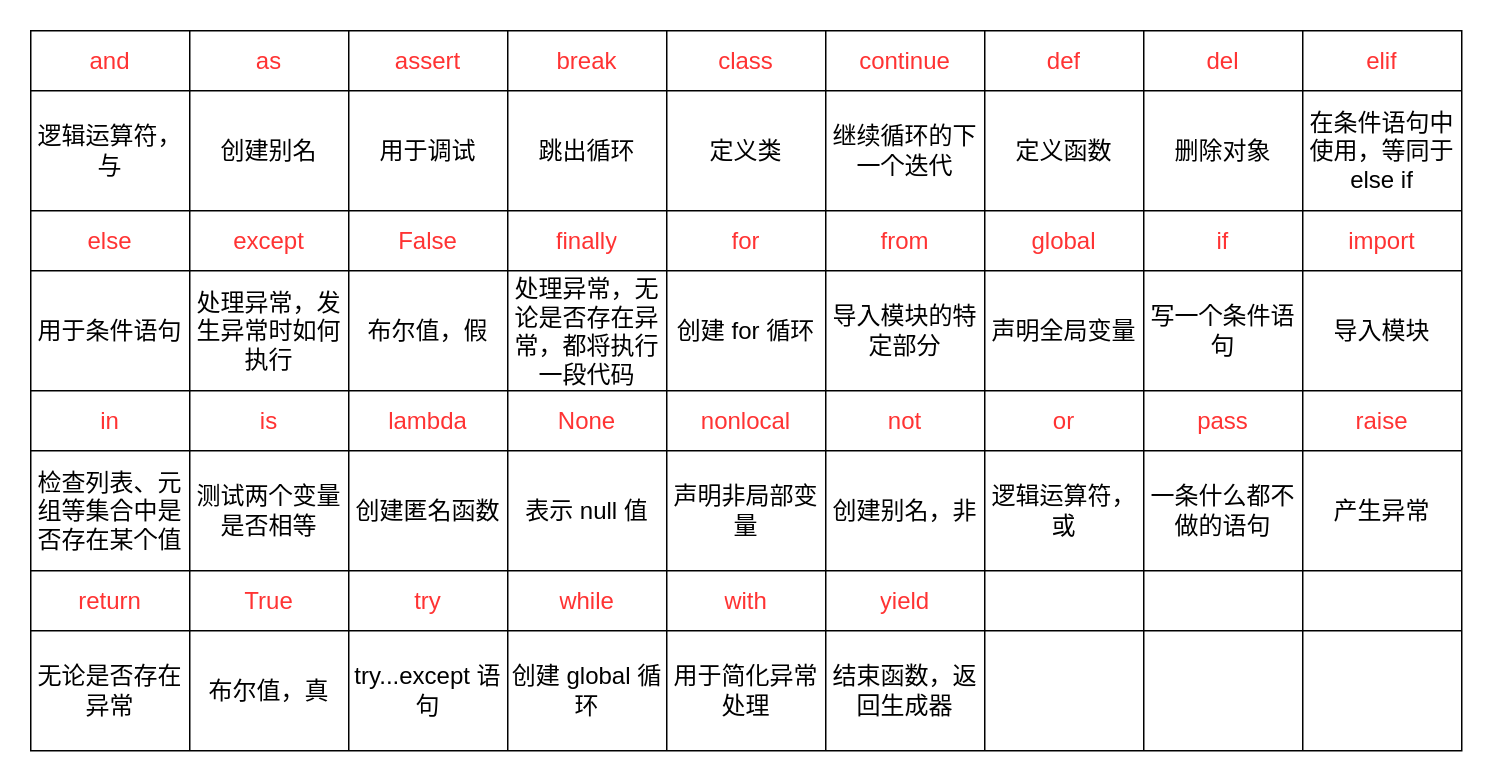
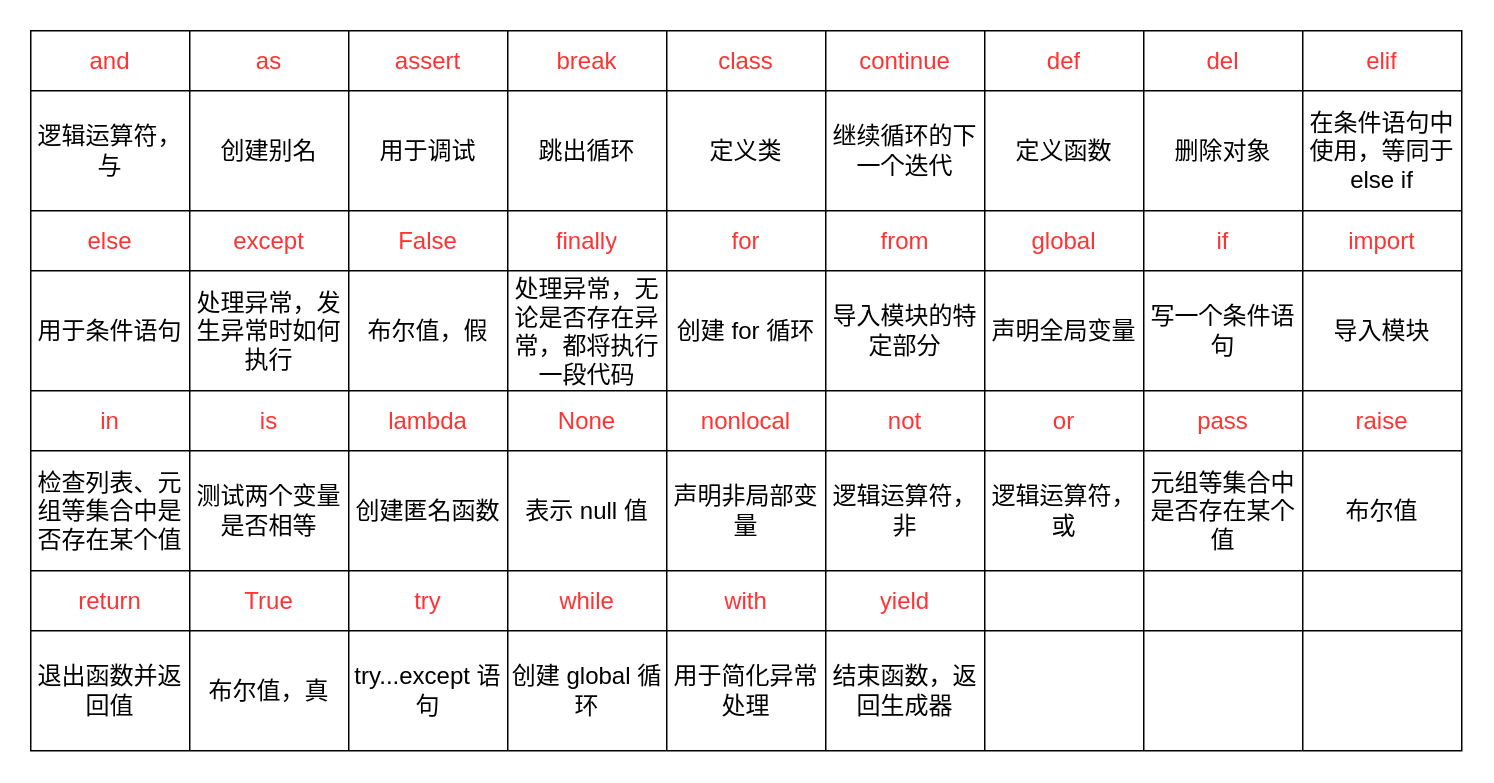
(905, 511) -> (905, 511)
(1223, 511) -> (1223, 511)
(1382, 511) -> (1382, 511)
(110, 691) -> (110, 691)
